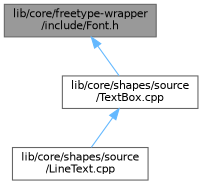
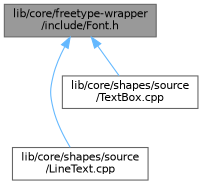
(102, 133) -> (51, 98)
